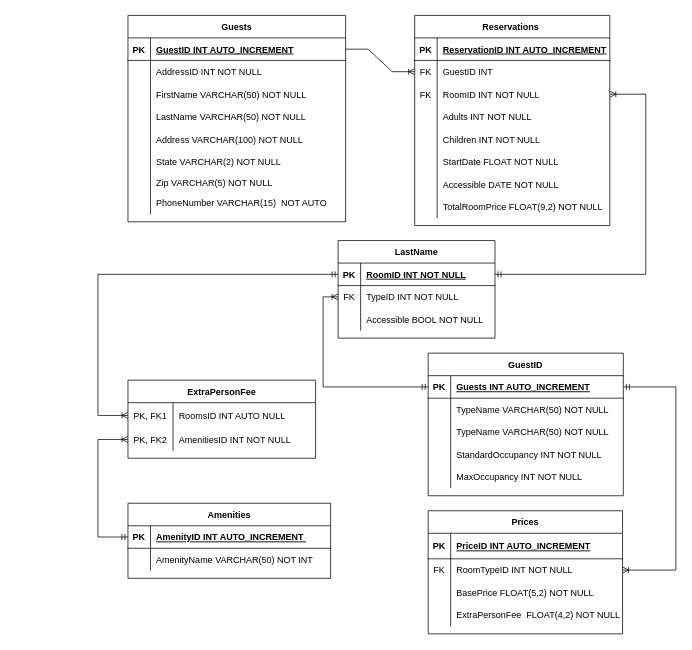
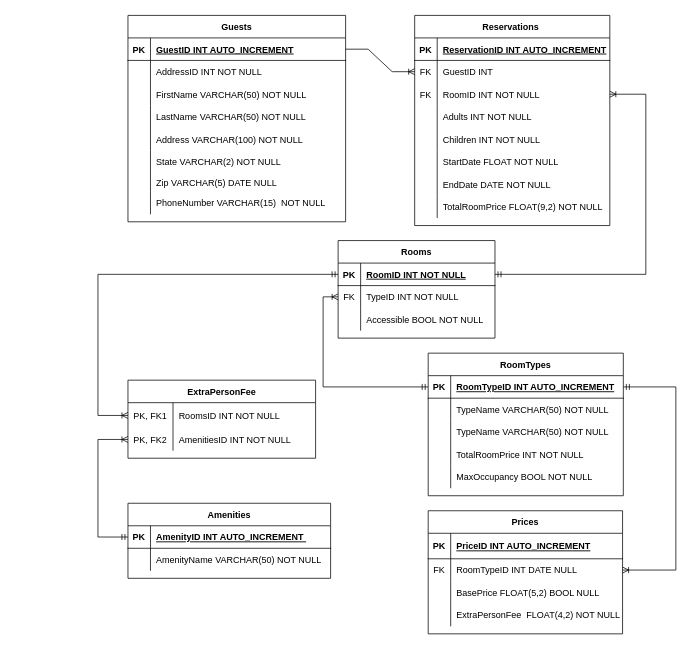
(209, 183) -> (212, 183)
(497, 185) -> (492, 185)
(236, 203) -> (236, 203)
(416, 252) -> (416, 252)
(525, 365) -> (525, 365)
(517, 387) -> (527, 387)
(228, 416) -> (225, 416)
(528, 455) -> (518, 455)
(515, 477) -> (518, 477)
(229, 560) -> (232, 560)
(510, 570) -> (513, 570)
(523, 593) -> (526, 593)
